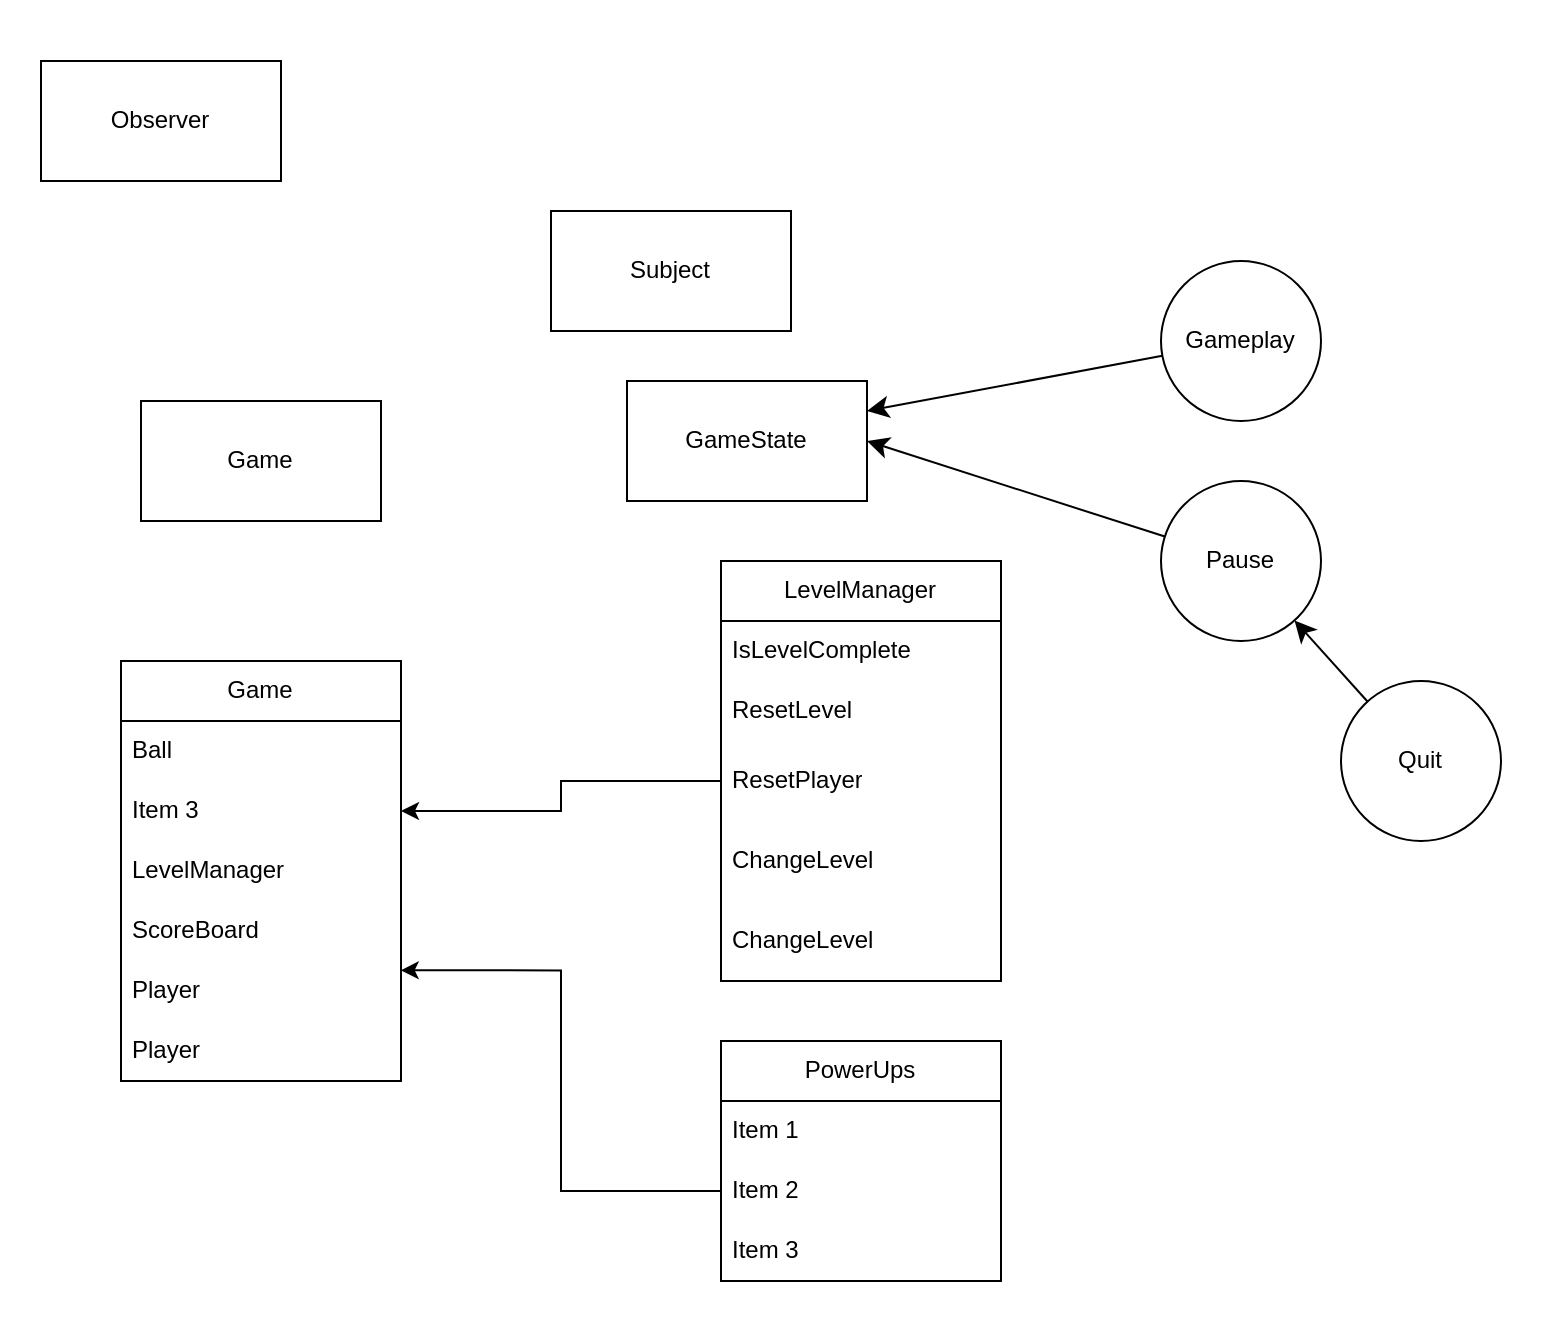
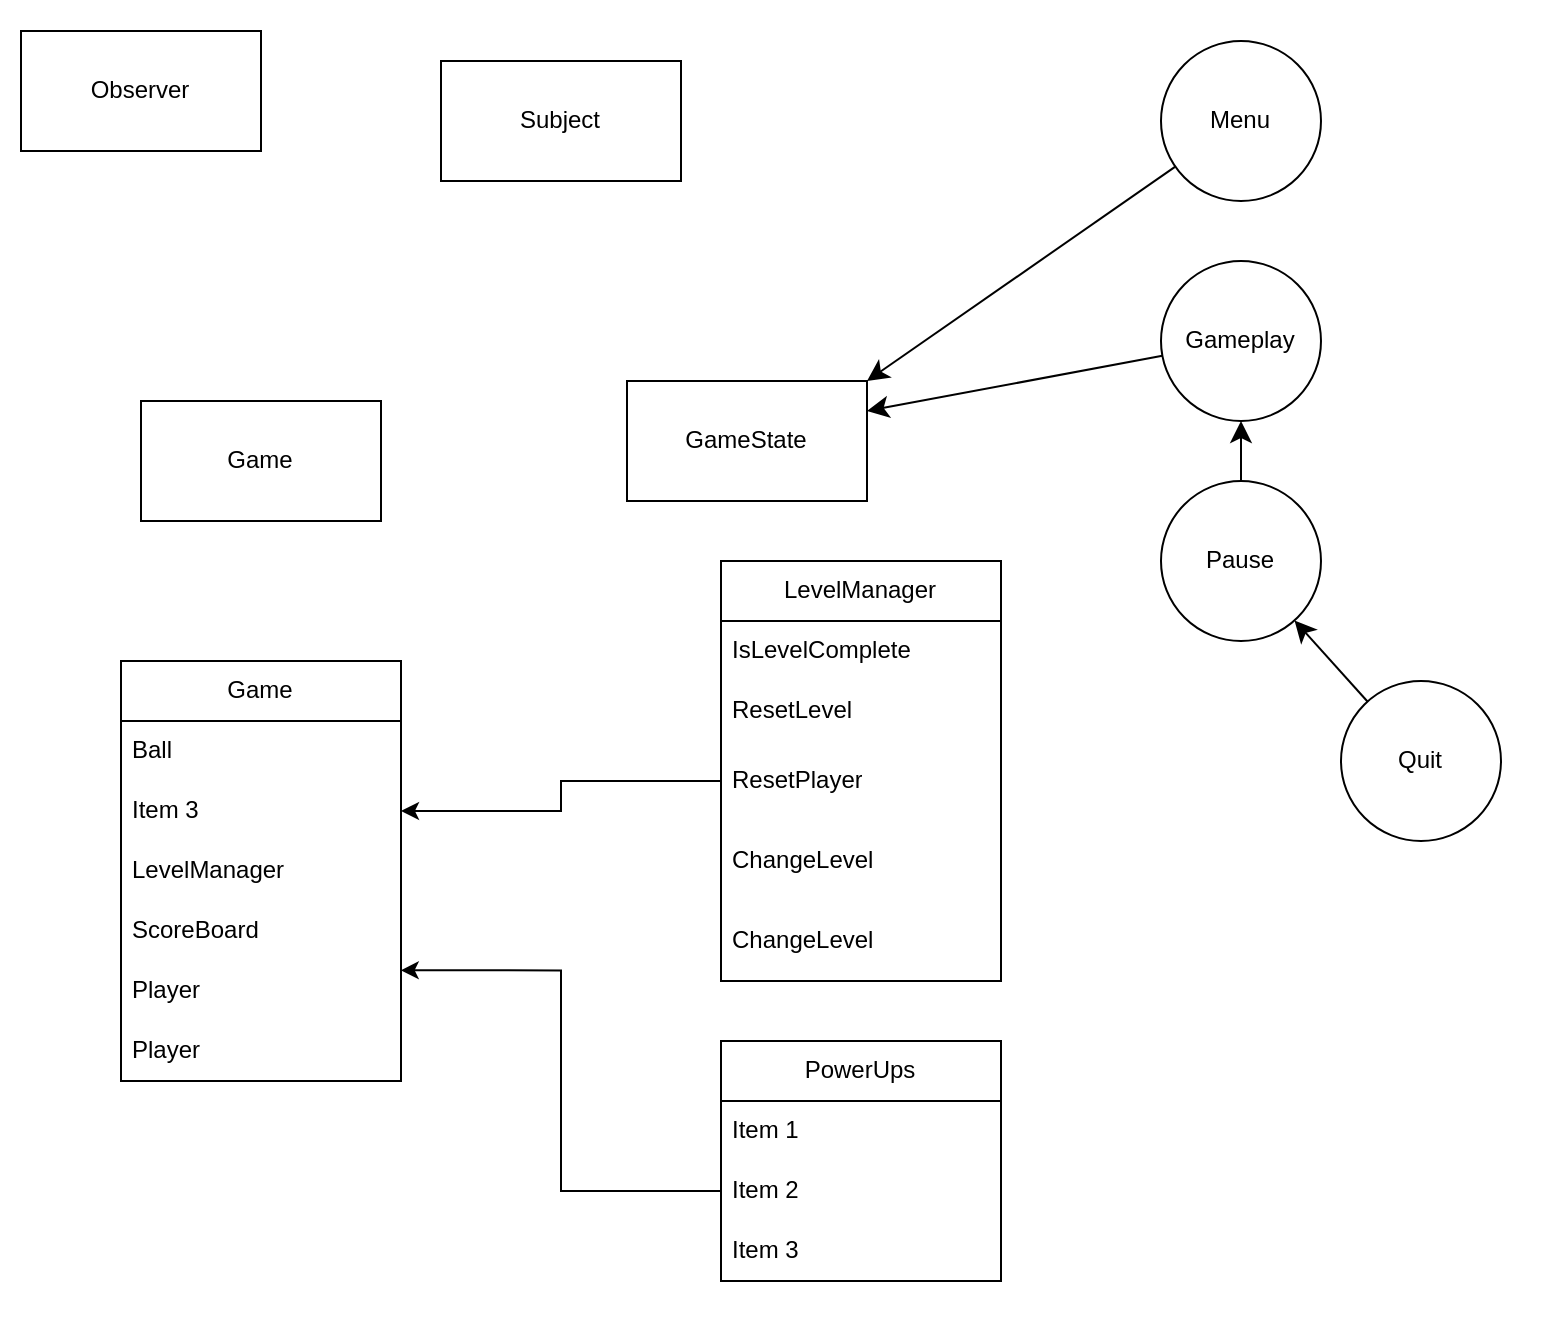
(161, 121) -> (141, 91)
none -> (1241, 121)
none -> (1026, 270)
(671, 271) -> (561, 121)
(1021, 491) -> (1241, 458)
